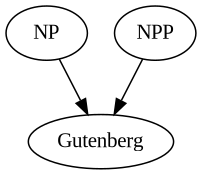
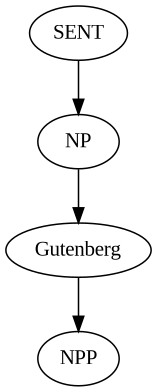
none -> (79, 33)
(132, 80) -> (79, 297)
